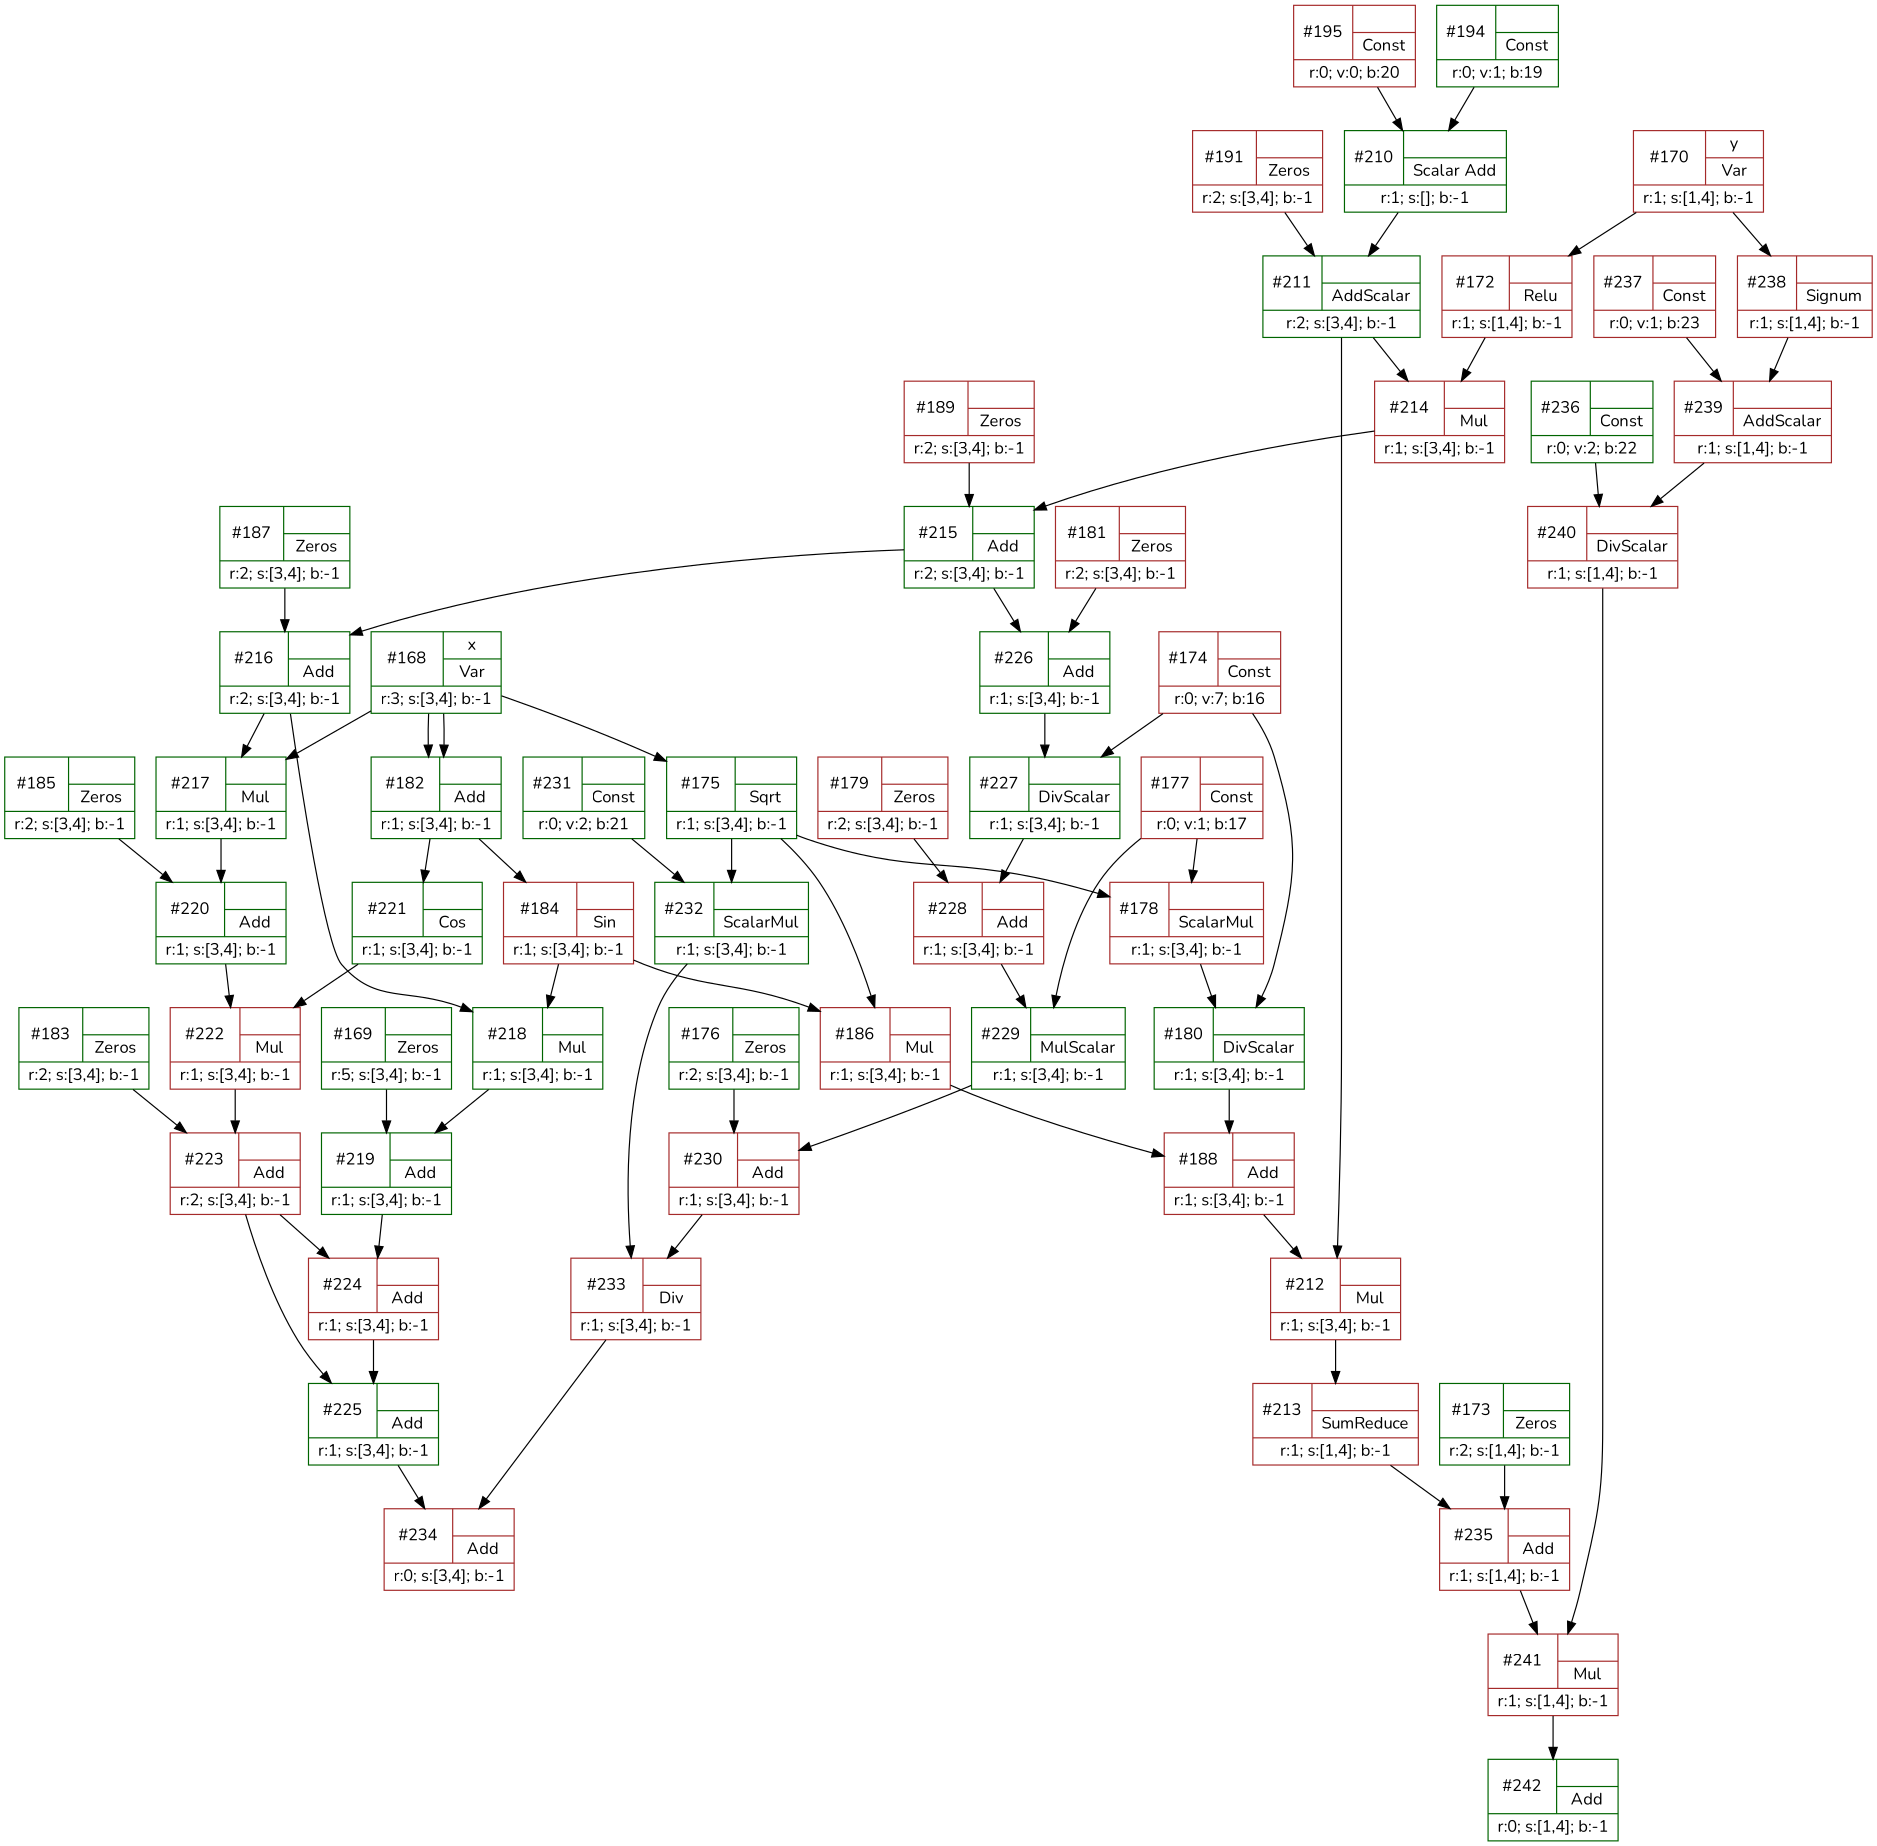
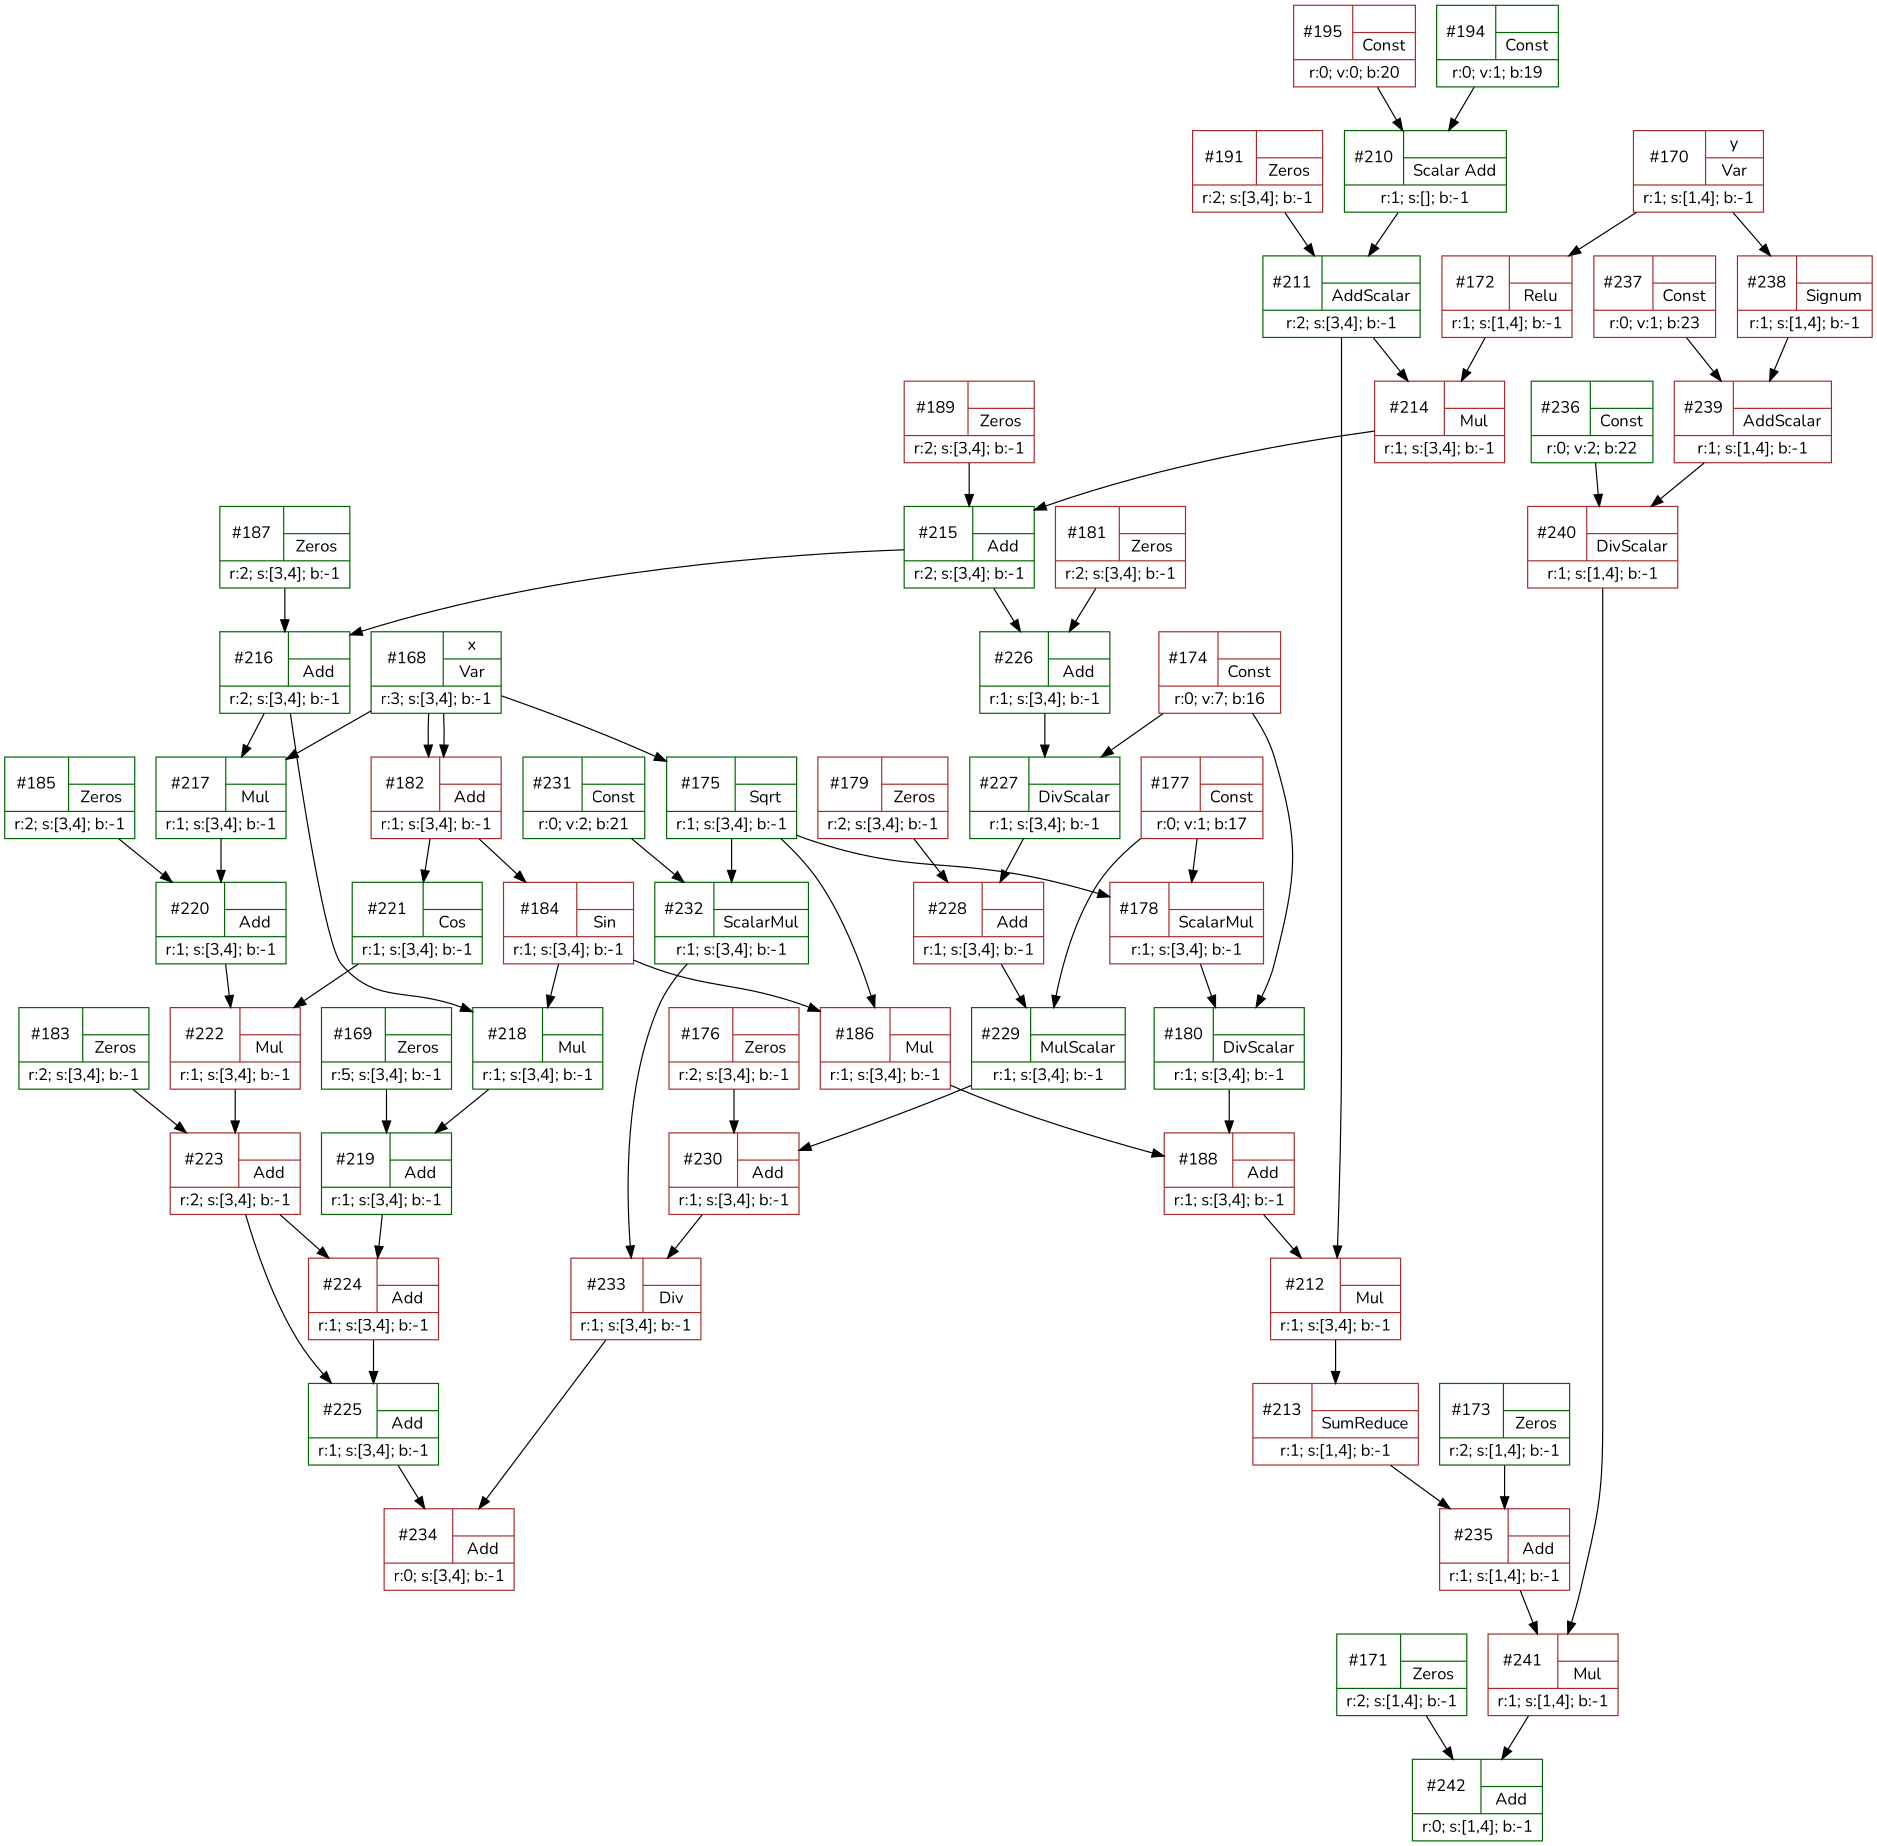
(436, 798) -> (436, 798)
(734, 1048) -> (734, 1048)
none -> (1402, 1675)
